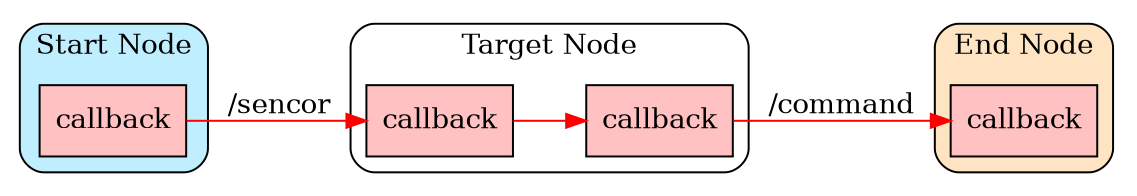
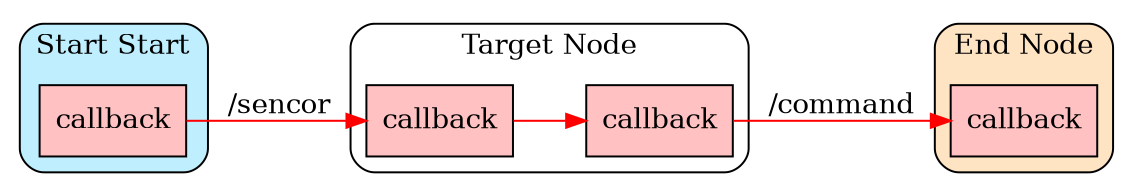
(114, 47) -> (114, 47)
